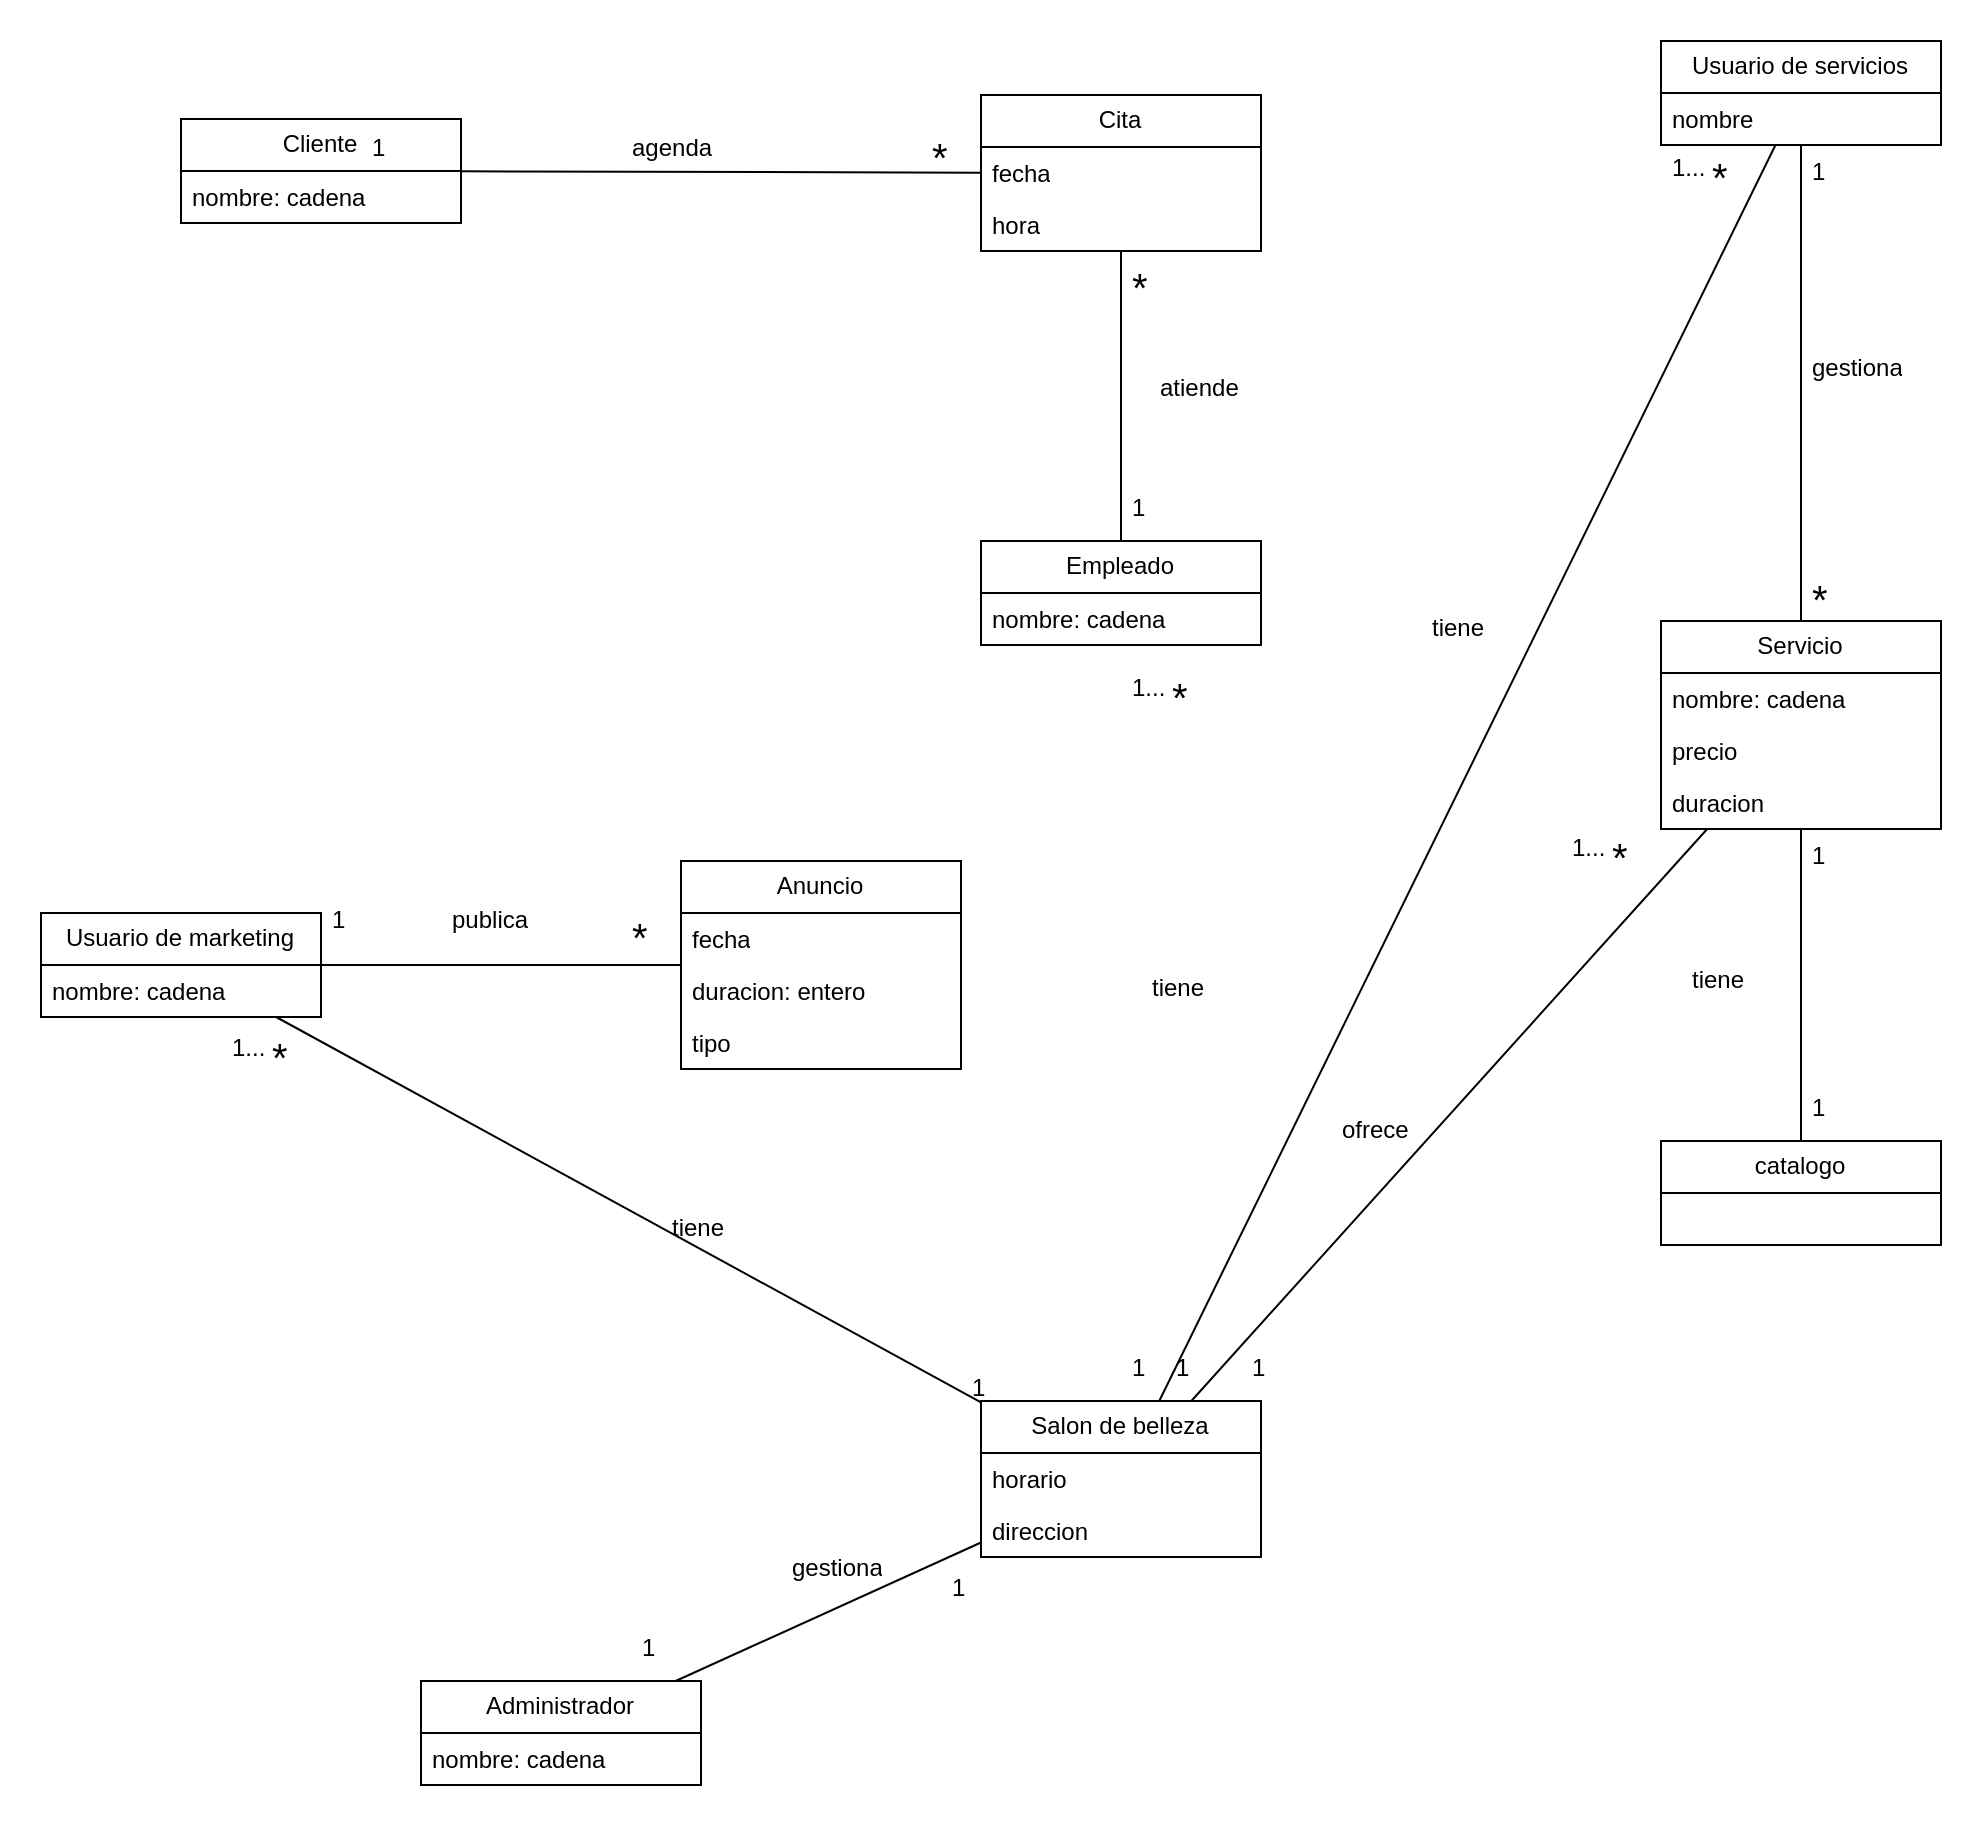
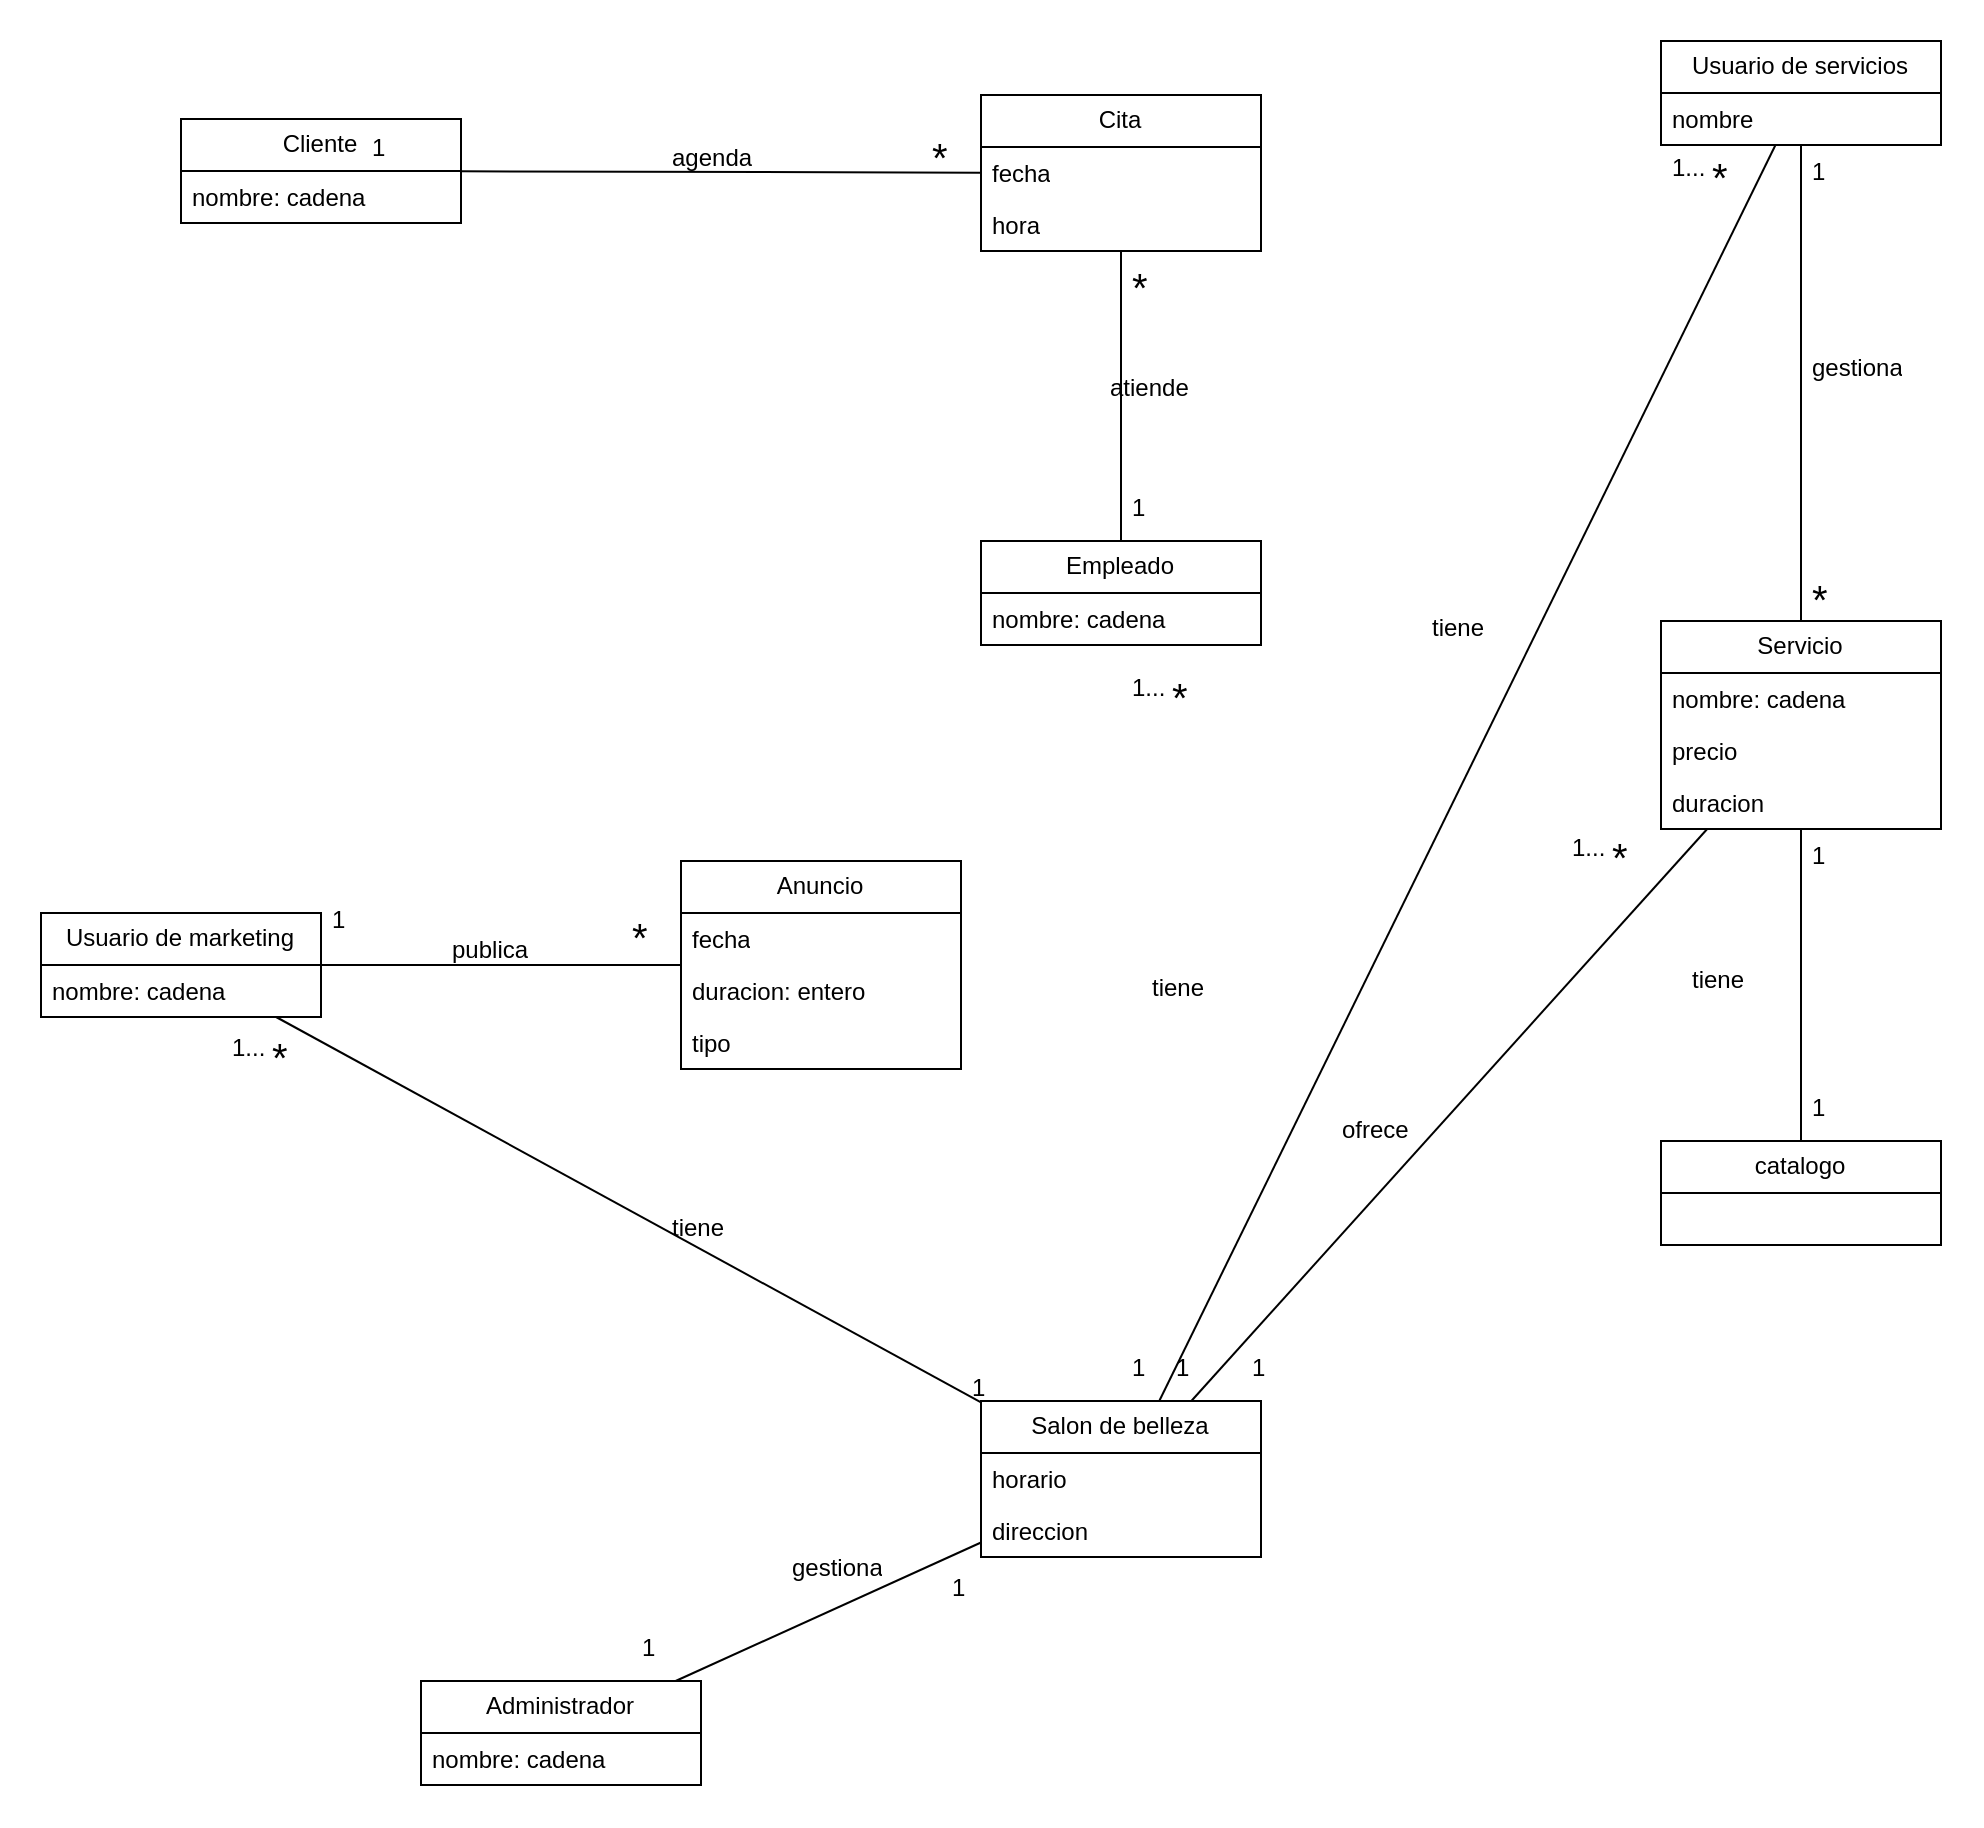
(671, 151) -> (711, 161)
(1205, 391) -> (1155, 391)
(501, 923) -> (501, 953)
